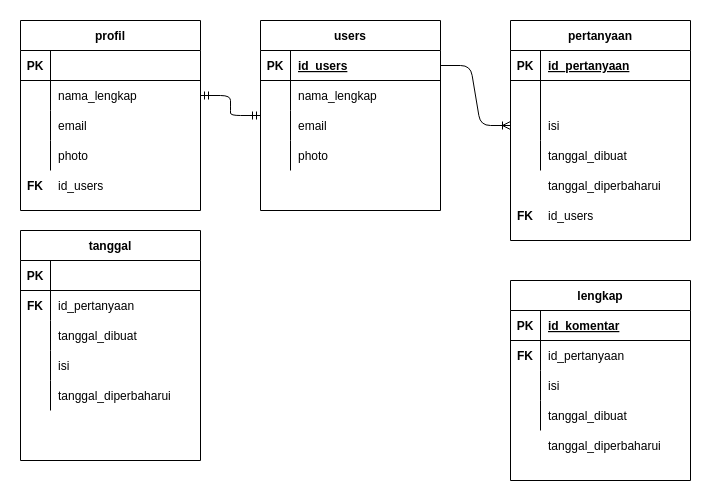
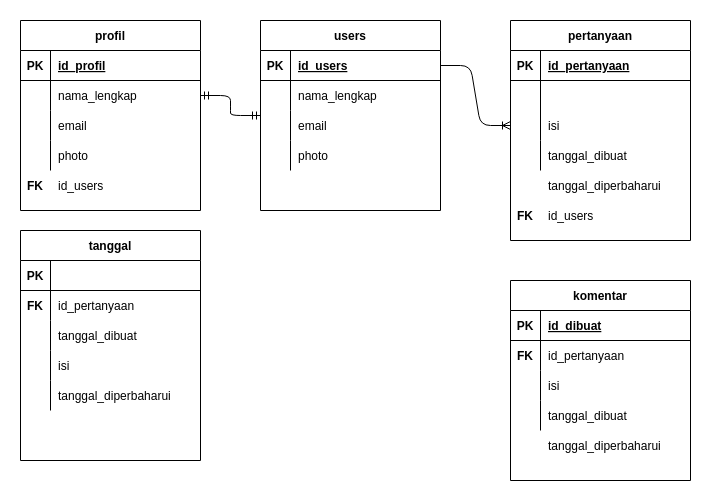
none -> (126, 66)
(600, 296) -> (600, 296)
(583, 326) -> (575, 326)
